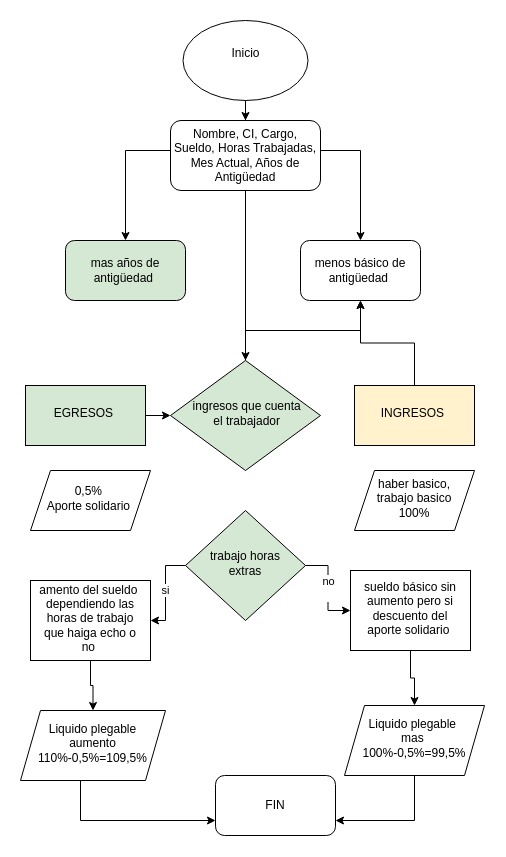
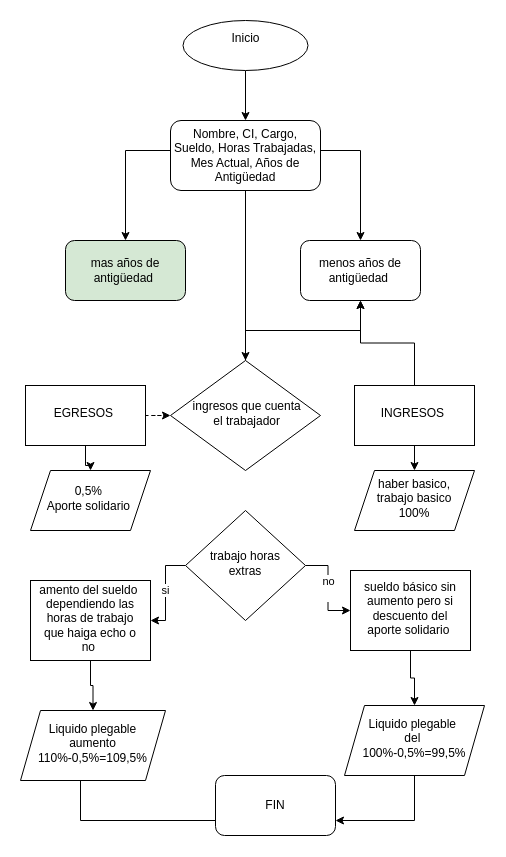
(246, 61) -> (246, 46)
(361, 271) -> (361, 271)
(86, 416) -> (86, 416)
(162, 416) -> (162, 416)
(246, 416) -> (246, 416)
(415, 416) -> (415, 416)
none -> (86, 459)
none -> (415, 462)
(246, 566) -> (246, 566)
(415, 739) -> (415, 739)
(207, 821) -> (210, 821)
